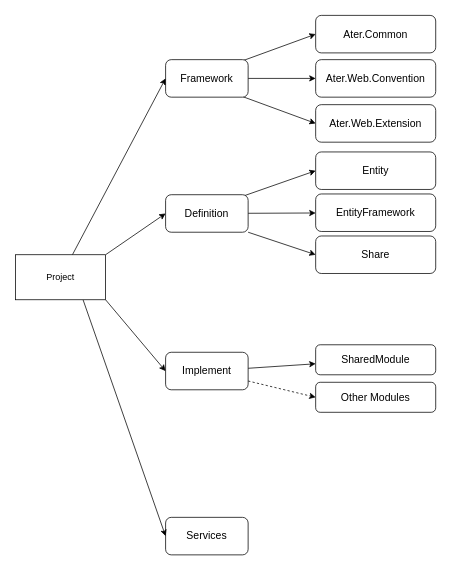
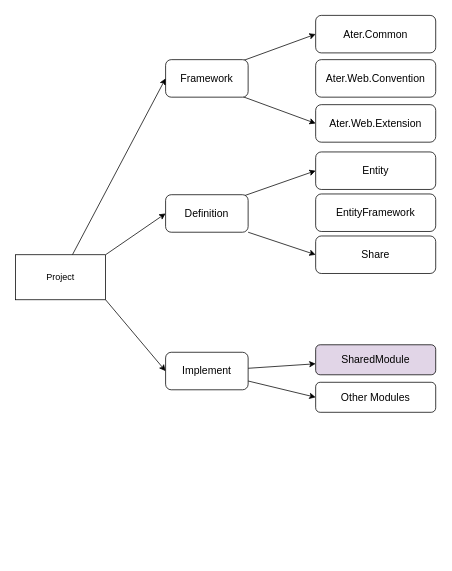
(279, 78) -> none
(261, 213) -> none
(375, 360) -> (375, 360)
(278, 388) -> (278, 388)
(123, 415) -> none
(207, 536) -> none
